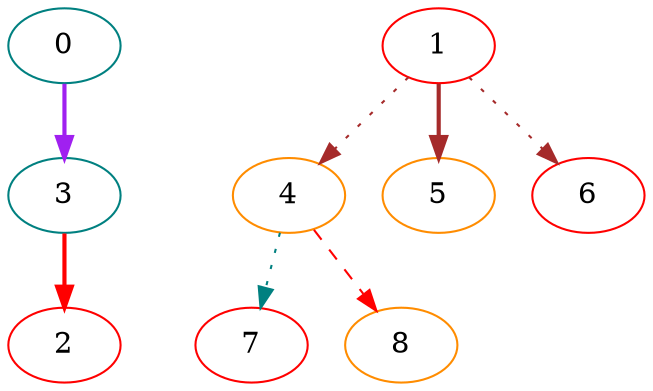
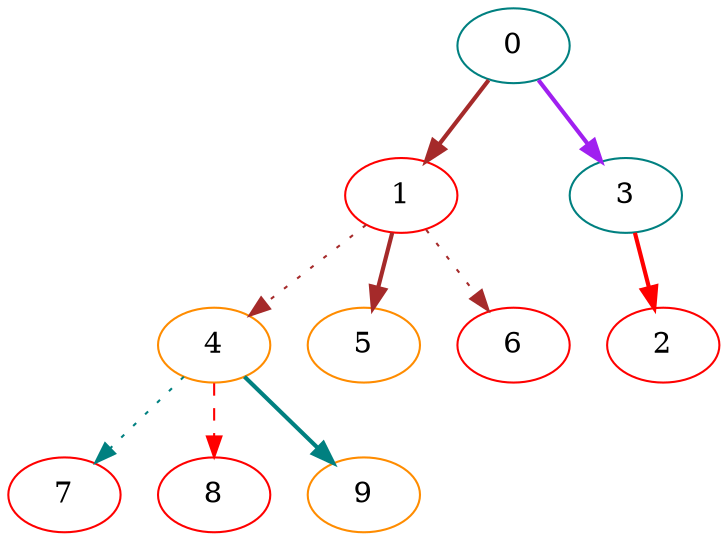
none -> (464, 112)
(401, 345) -> (214, 495)
none -> (364, 495)
